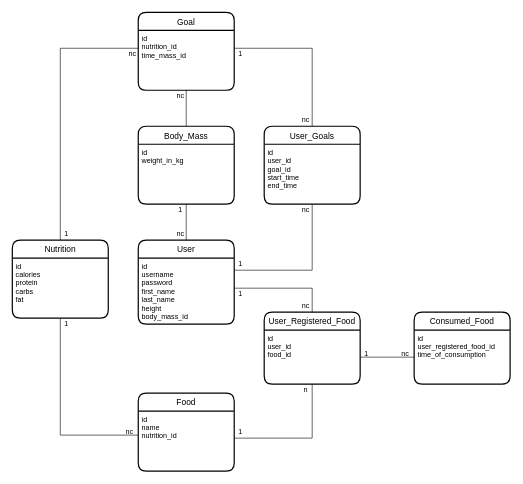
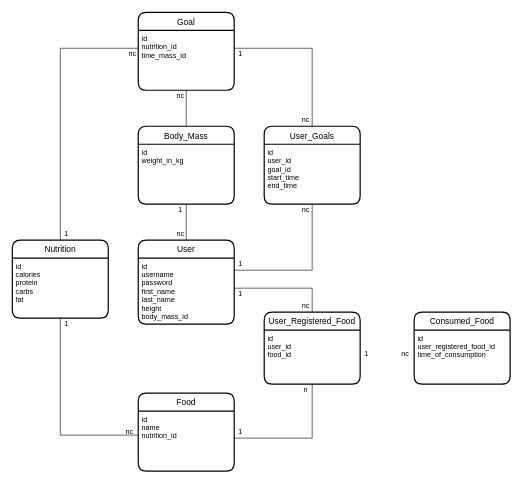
(387, 357) -> none
